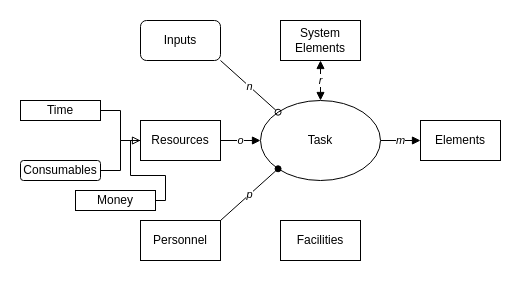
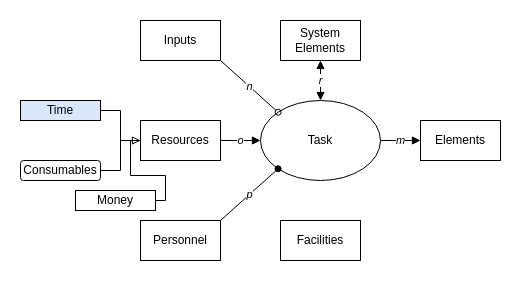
(181, 41) -> (181, 41)
(61, 111) -> (61, 111)
